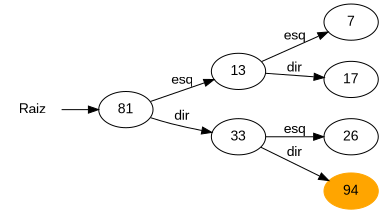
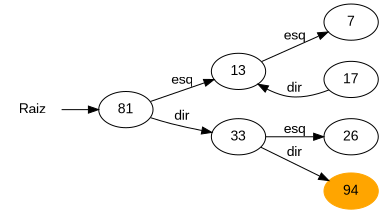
(290, 75) -> (298, 97)
